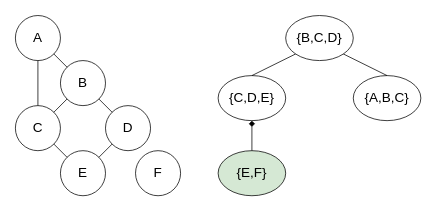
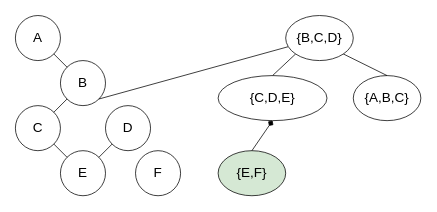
(38, 83) -> none
(252, 98) -> (272, 98)
(105, 105) -> (193, 73)
